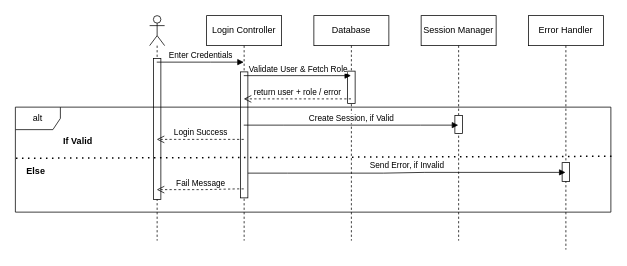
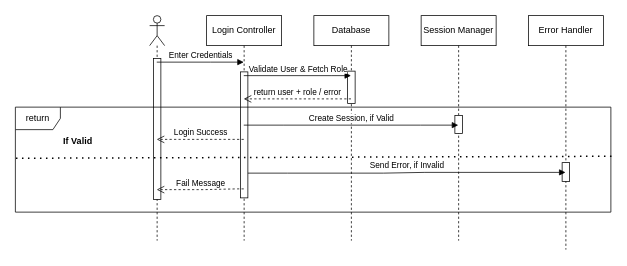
(38, 118) -> (38, 118)
(36, 171) -> none
